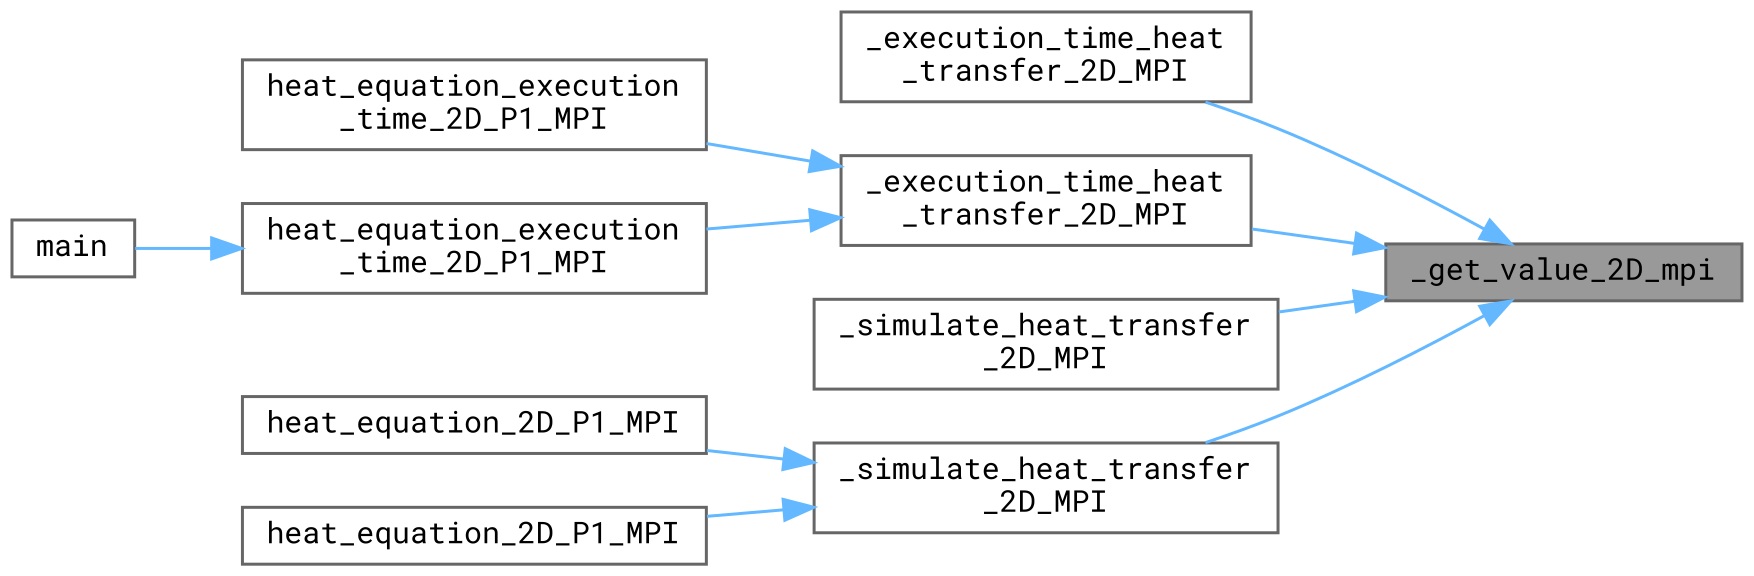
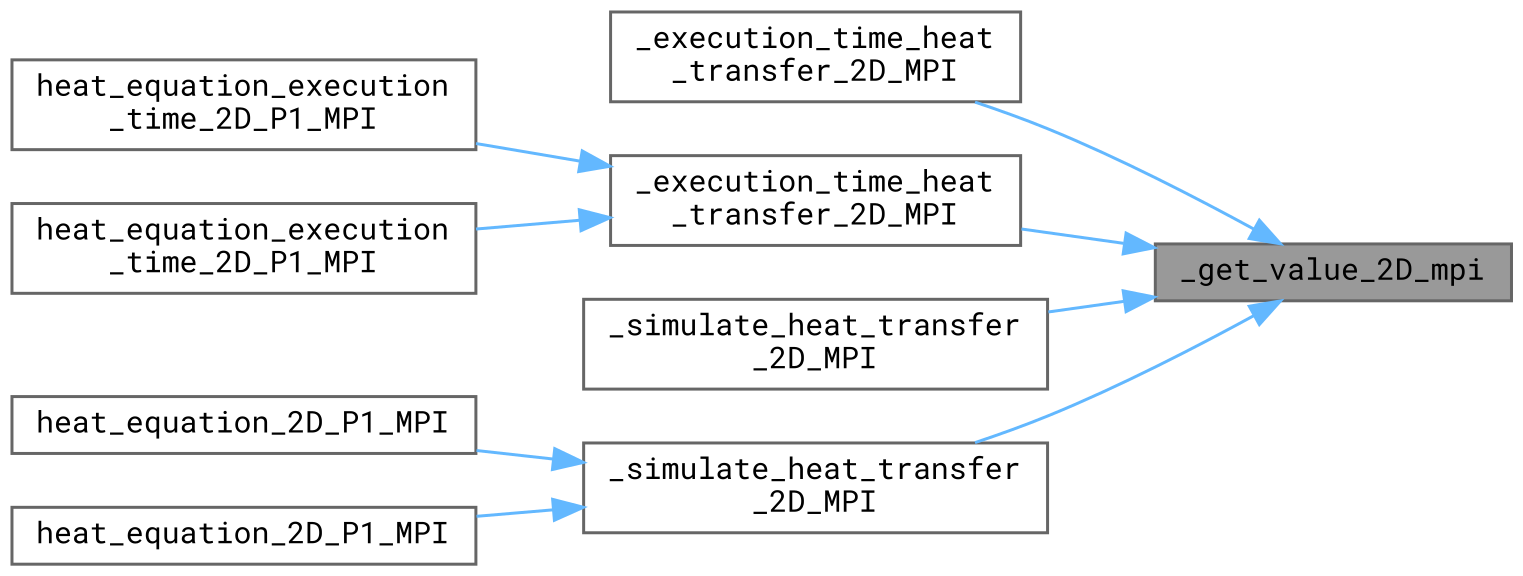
(73, 248) -> none
